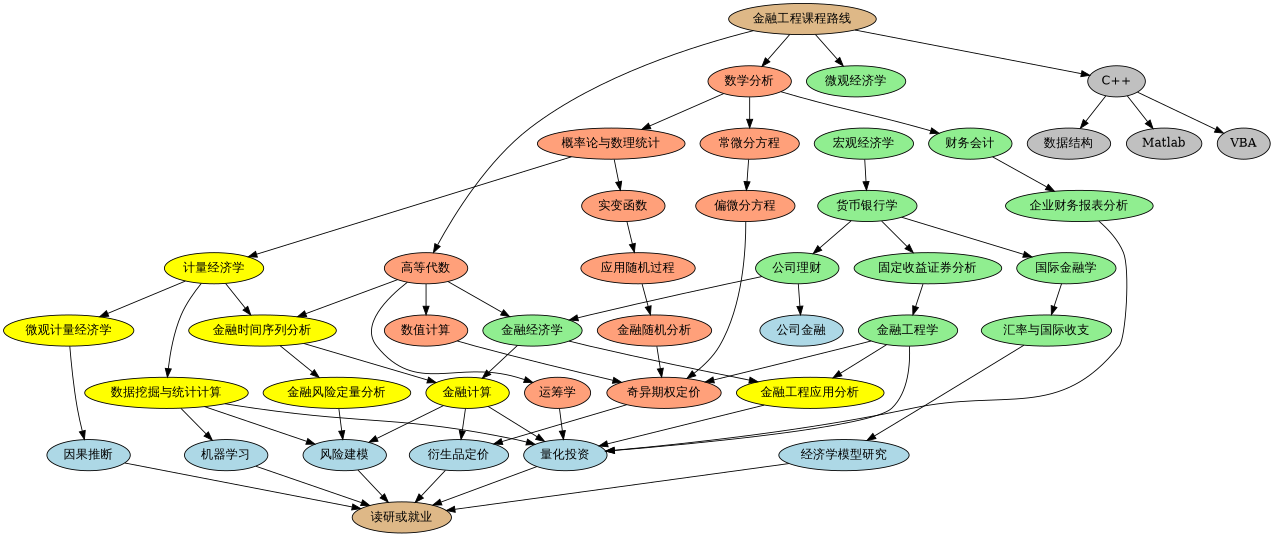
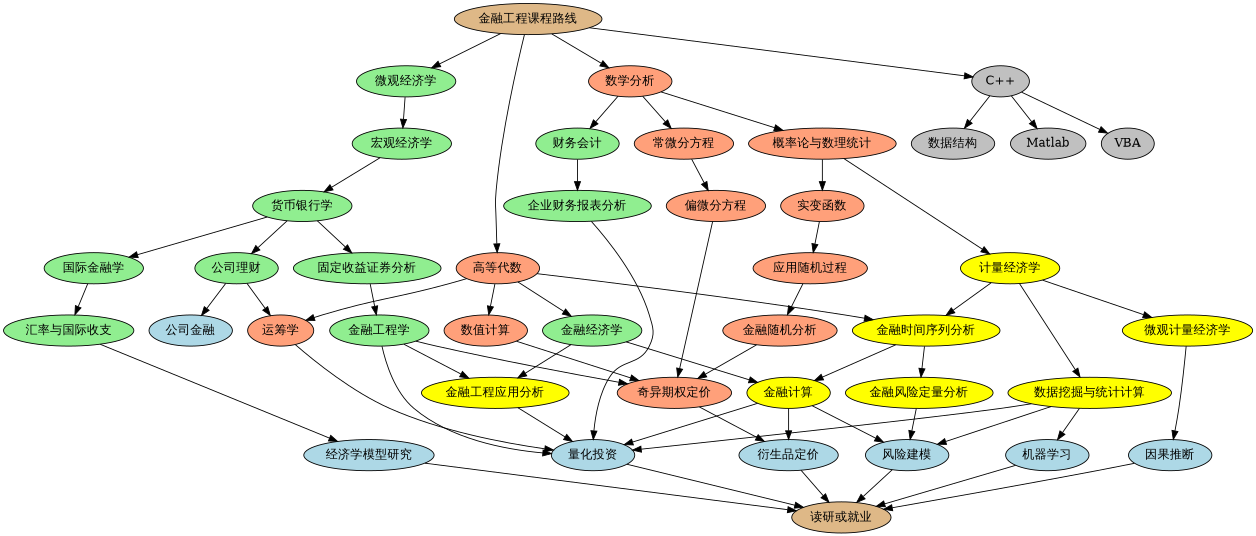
none -> (404, 108)
(670, 297) -> (256, 296)
